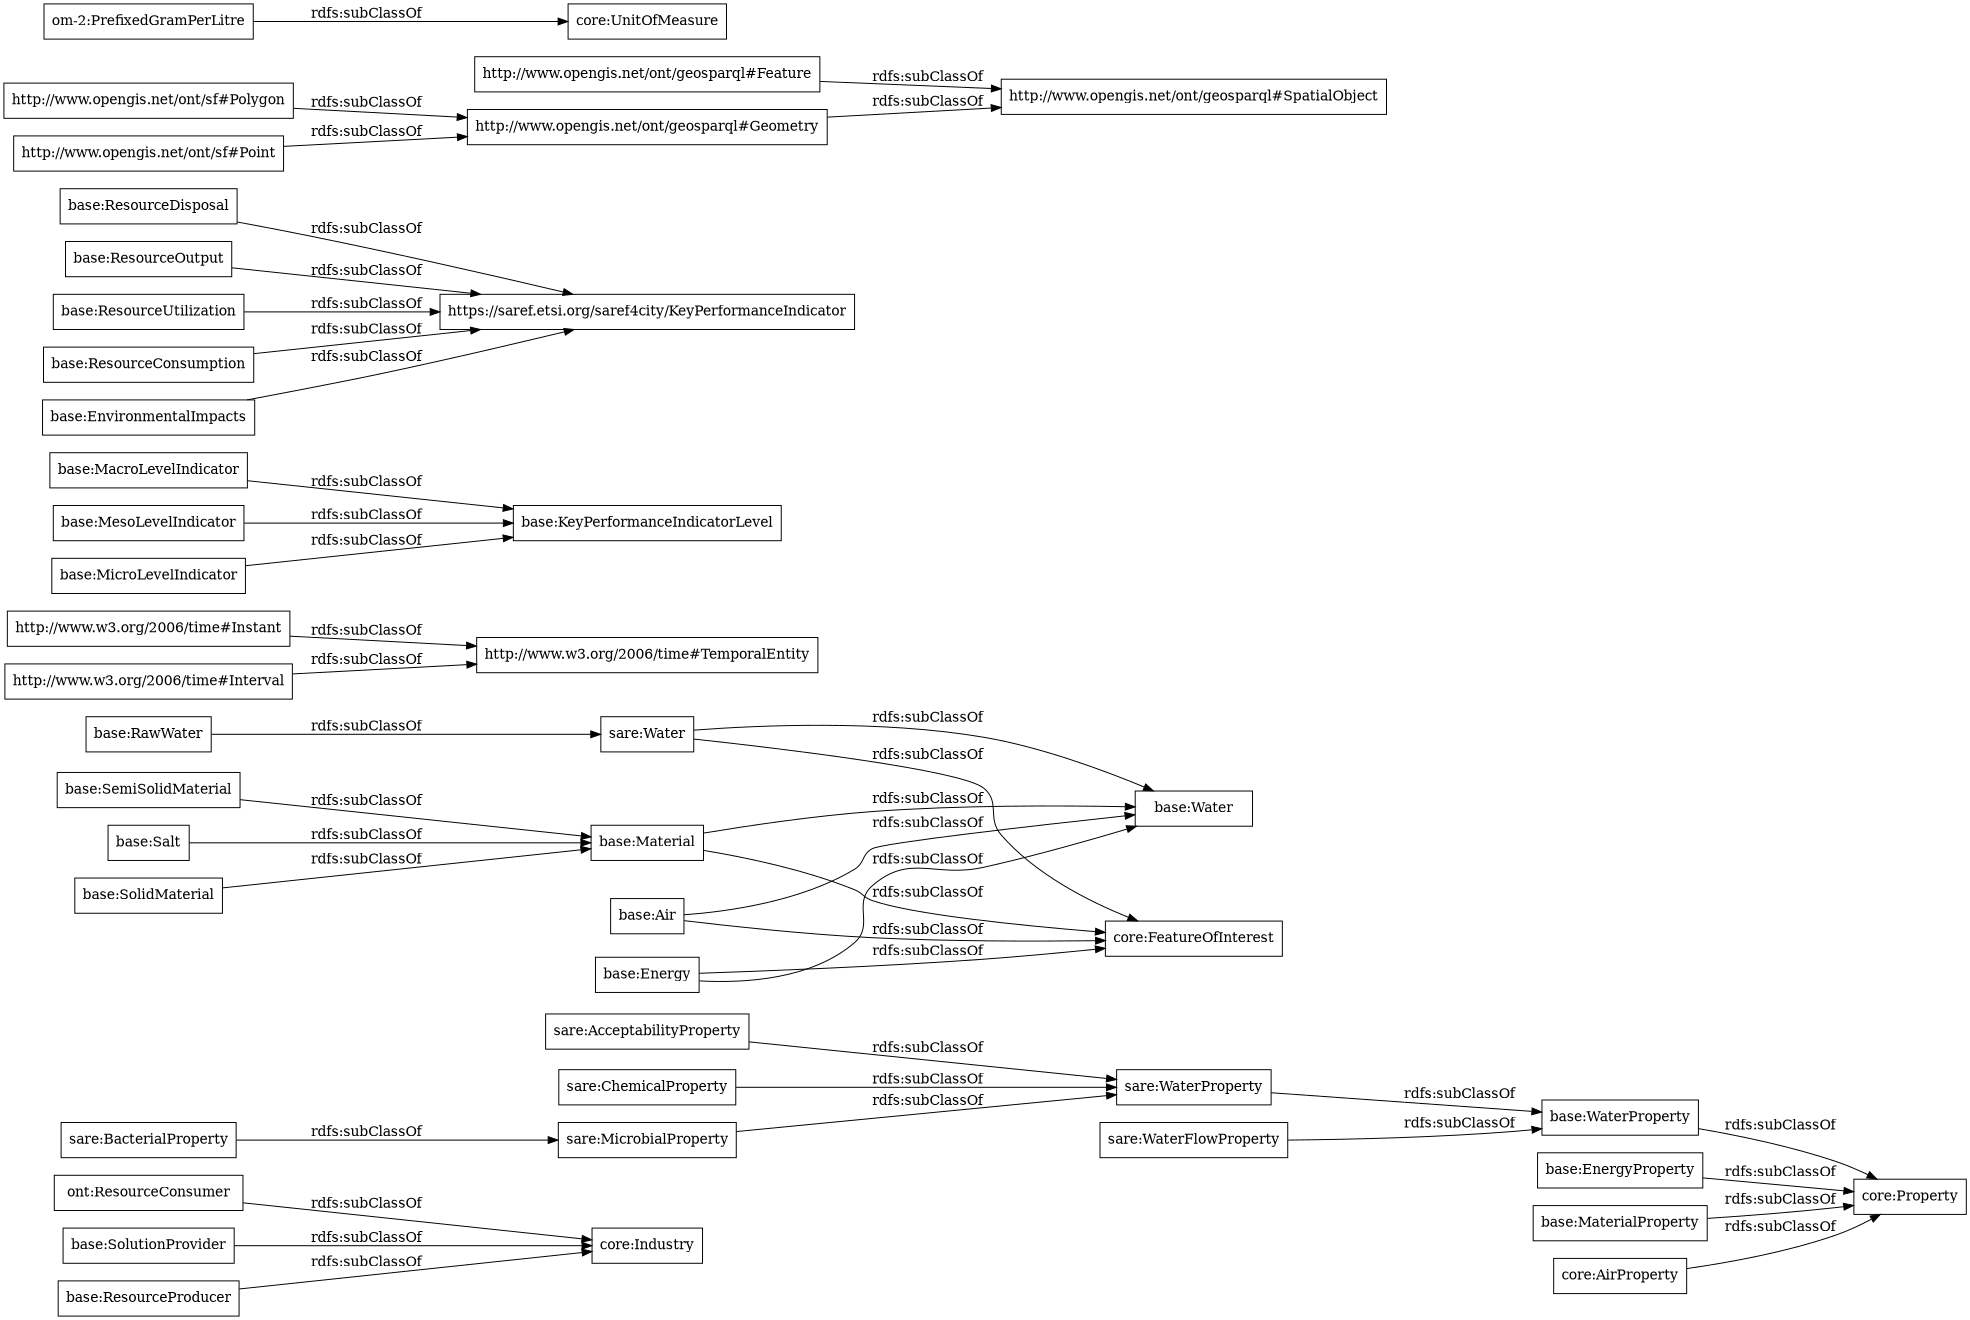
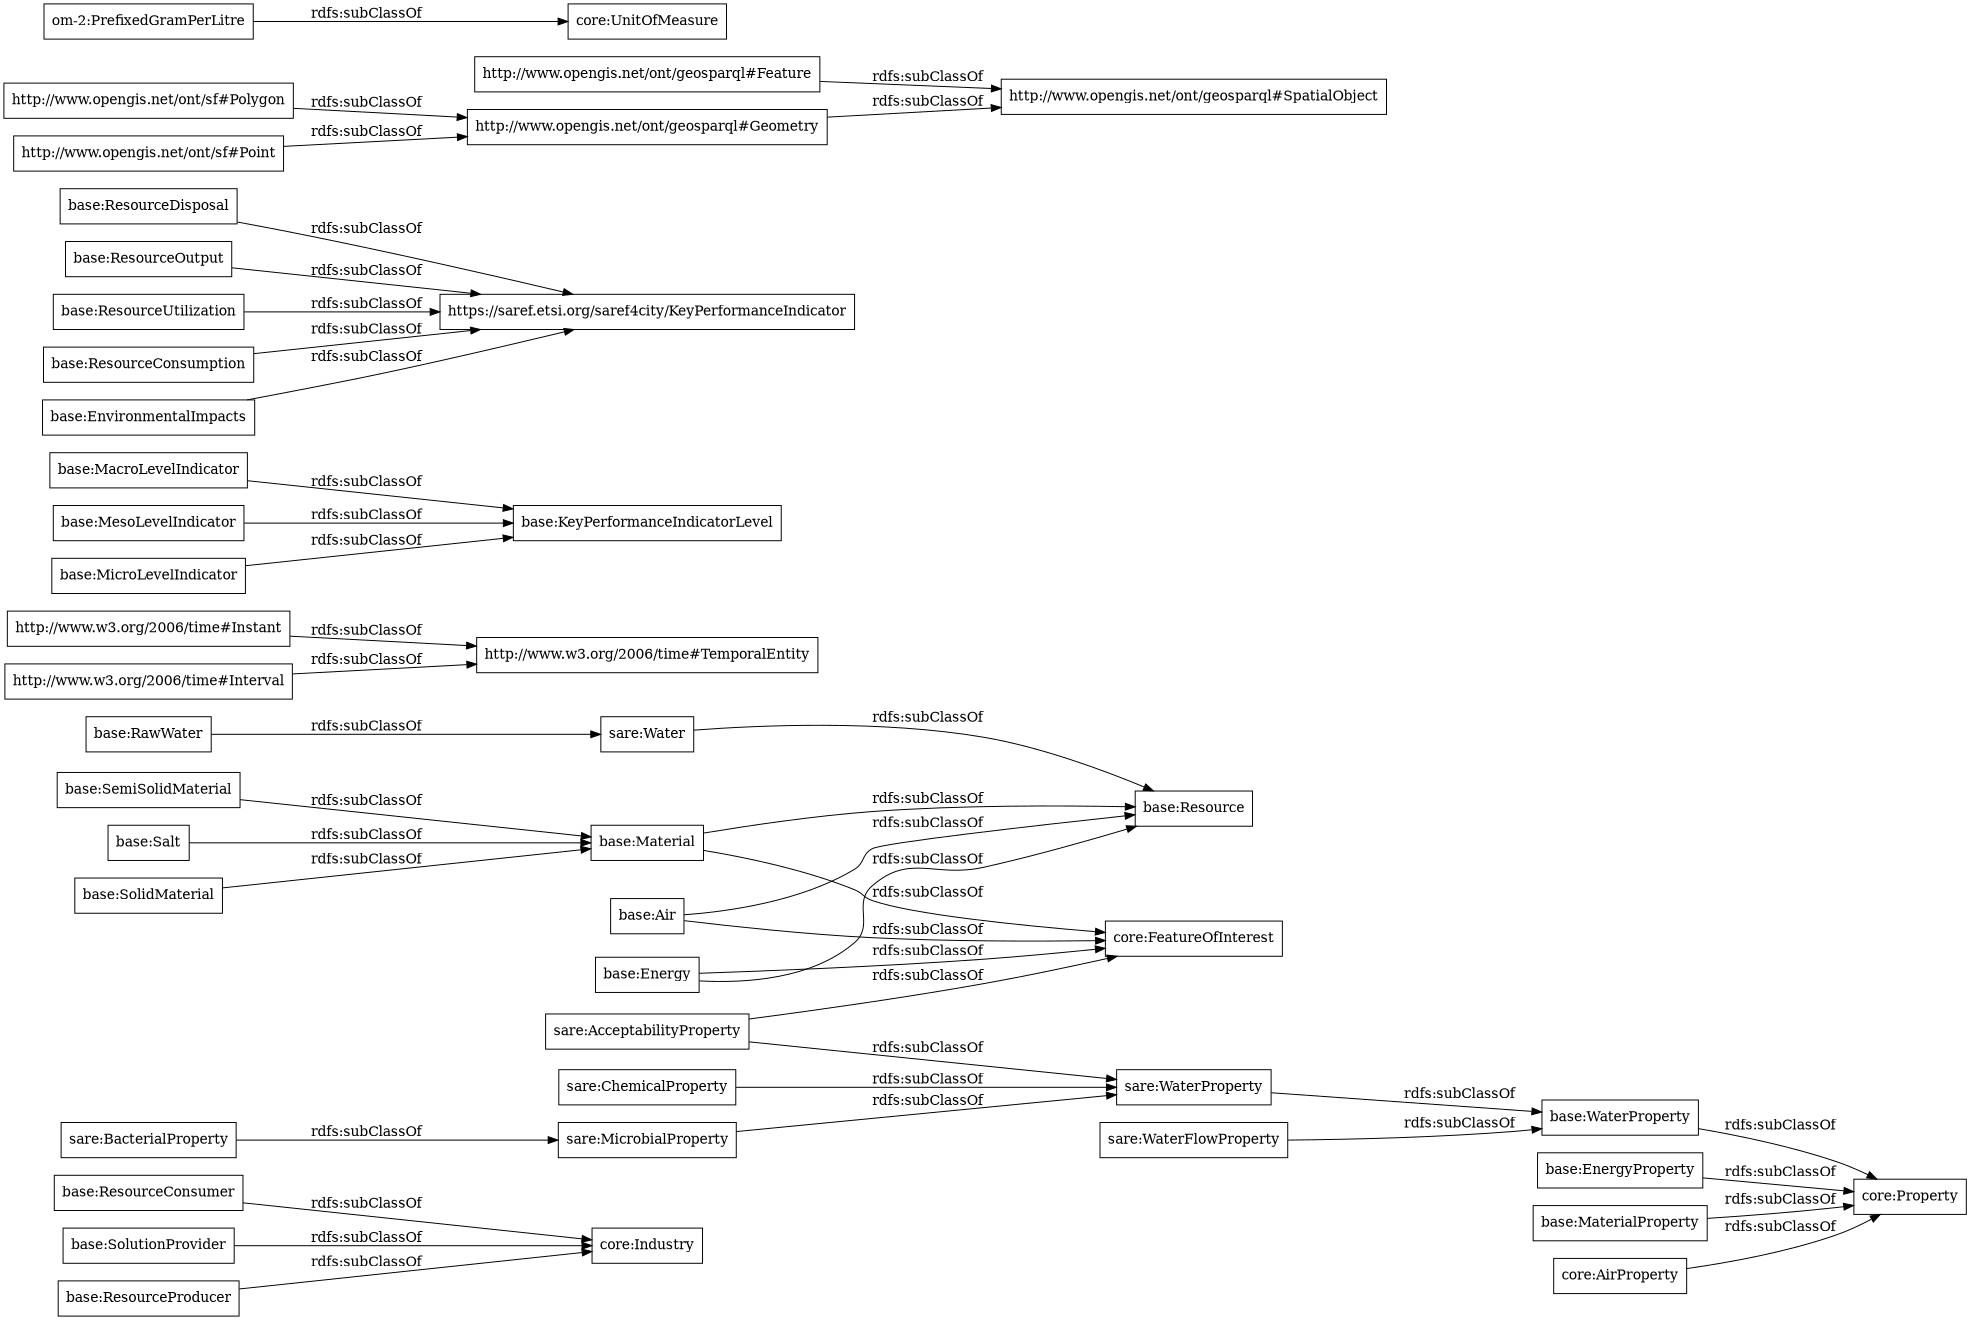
(941, 774) -> (929, 993)
(1194, 809) -> (1194, 809)
(149, 1193) -> (149, 1193)
